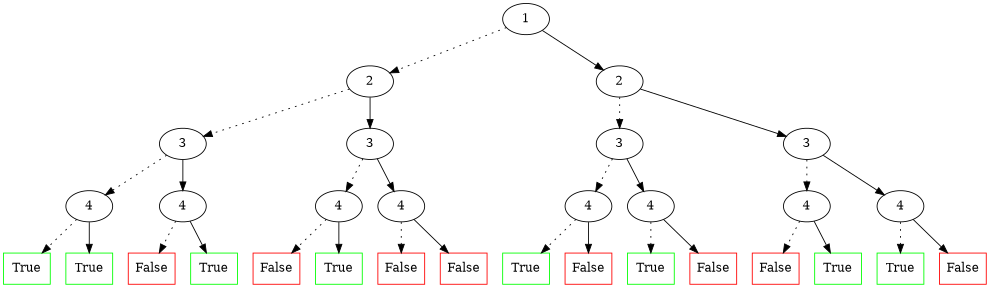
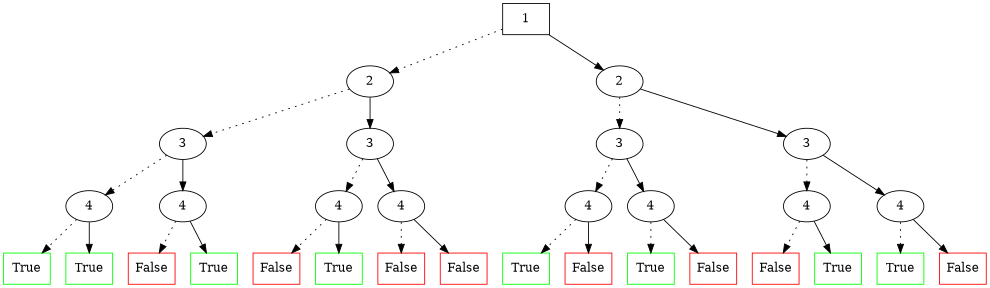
(526, 19) -> (526, 19)
